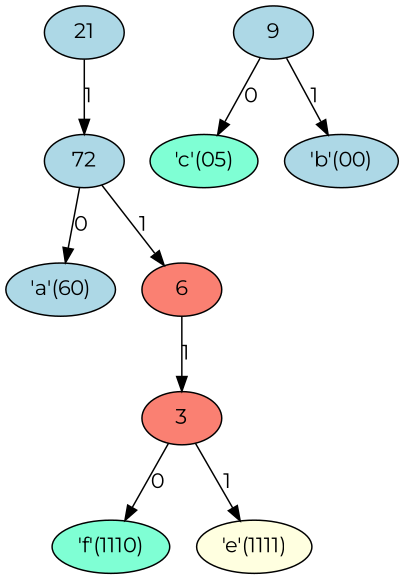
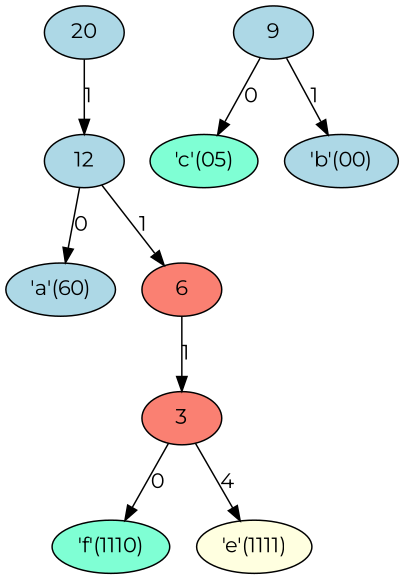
(84, 33) -> (84, 33)
(84, 161) -> (84, 161)
(228, 482) -> (228, 482)
